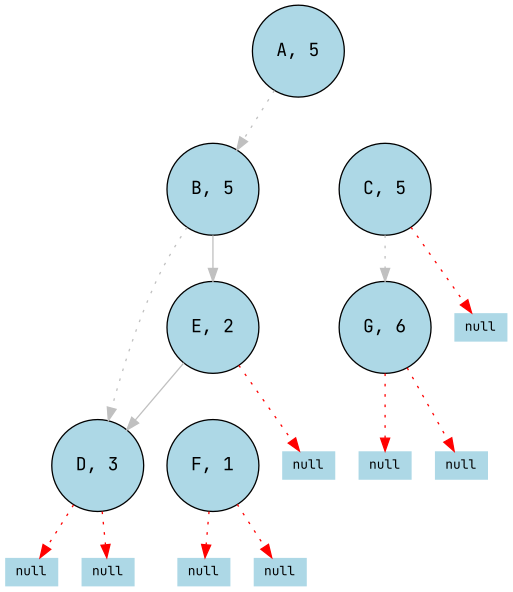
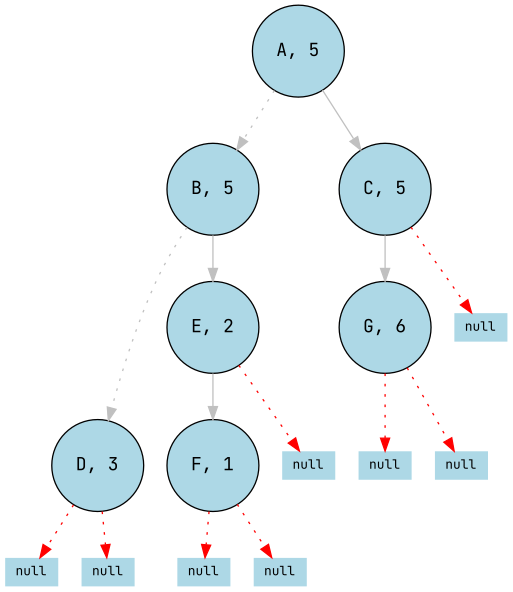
none -> (338, 114)
(385, 252) -> (385, 252)
(160, 391) -> (213, 390)
